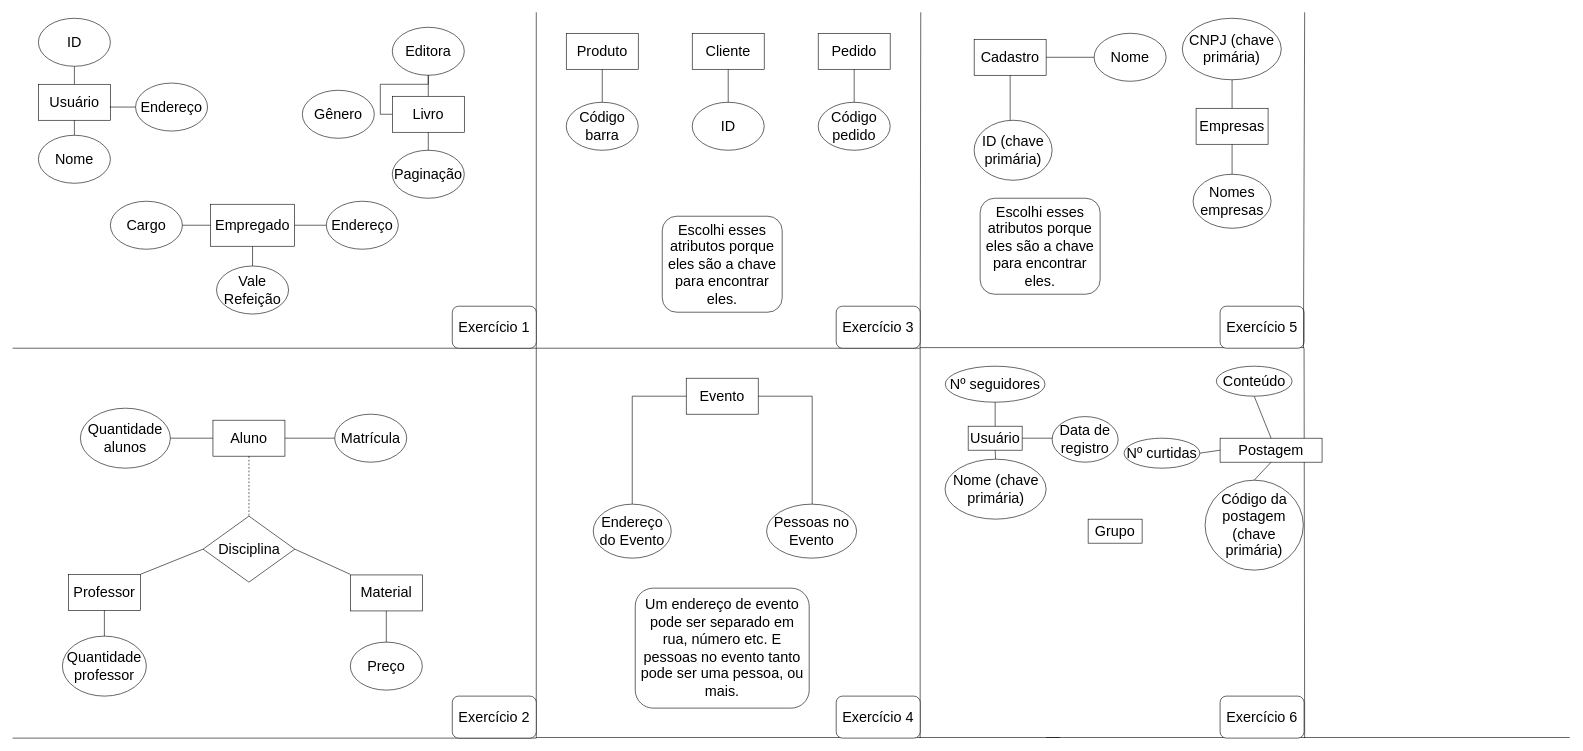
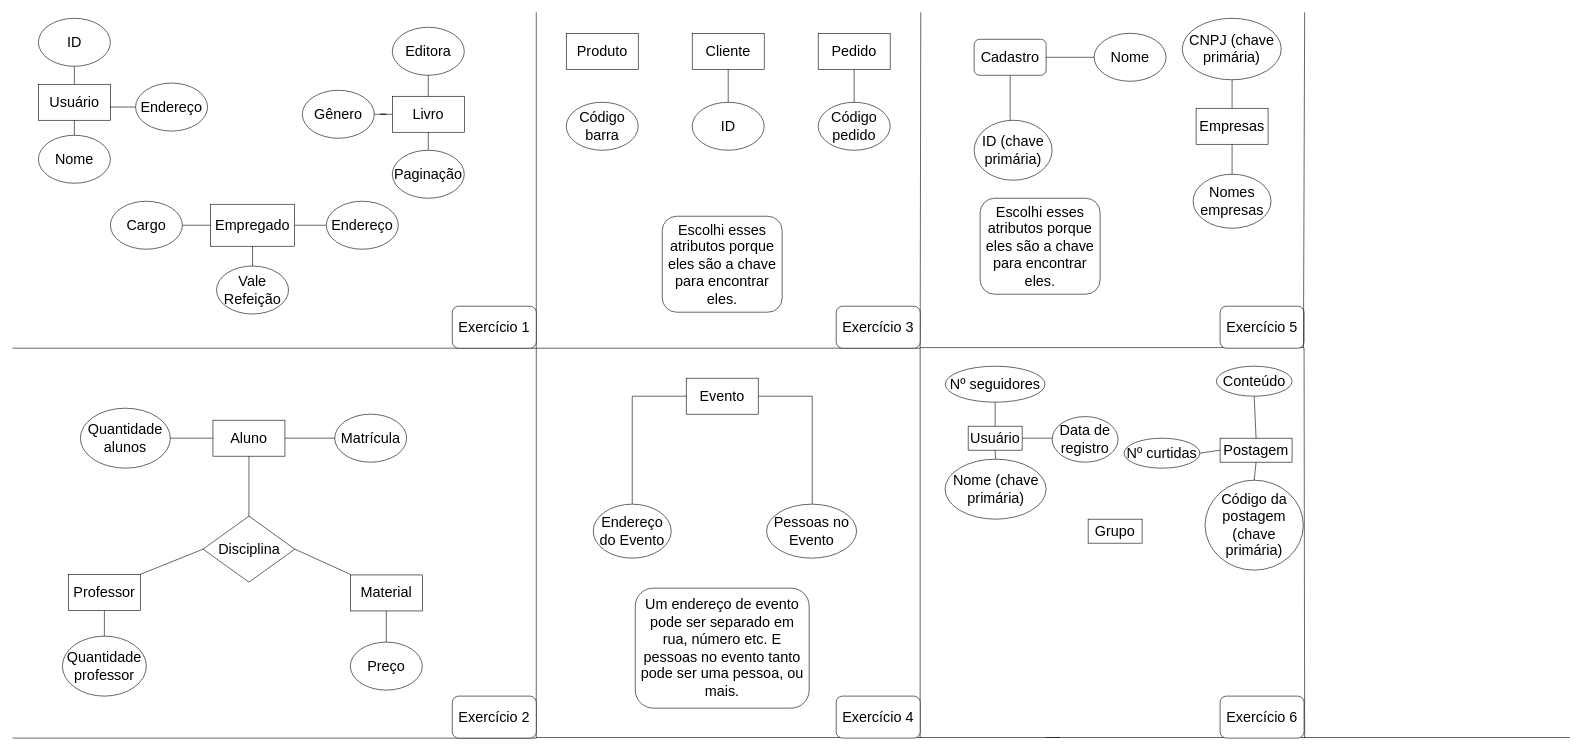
(1010, 57) -> (1010, 57)
(384, 84) -> (385, 114)
(602, 86) -> none
(1271, 450) -> (1256, 450)
(249, 485) -> (249, 485)
